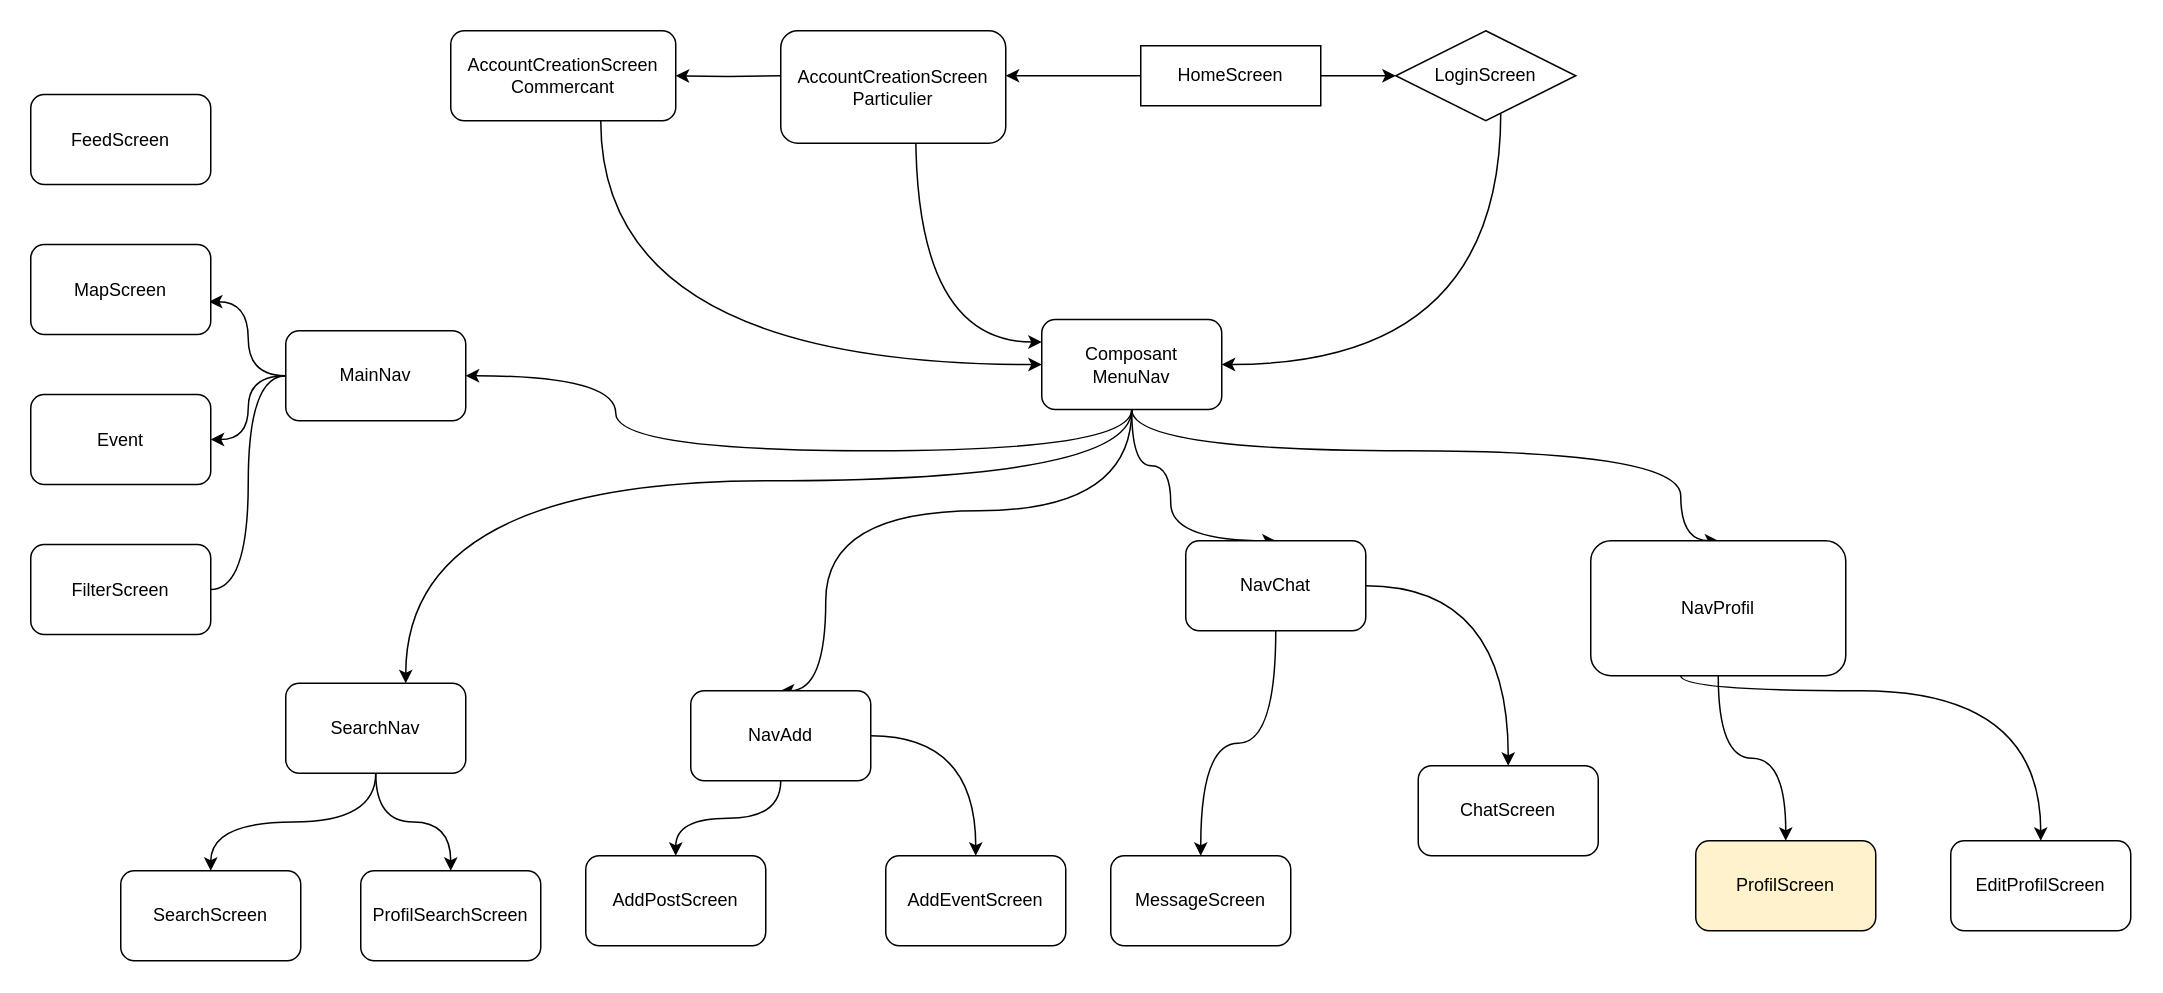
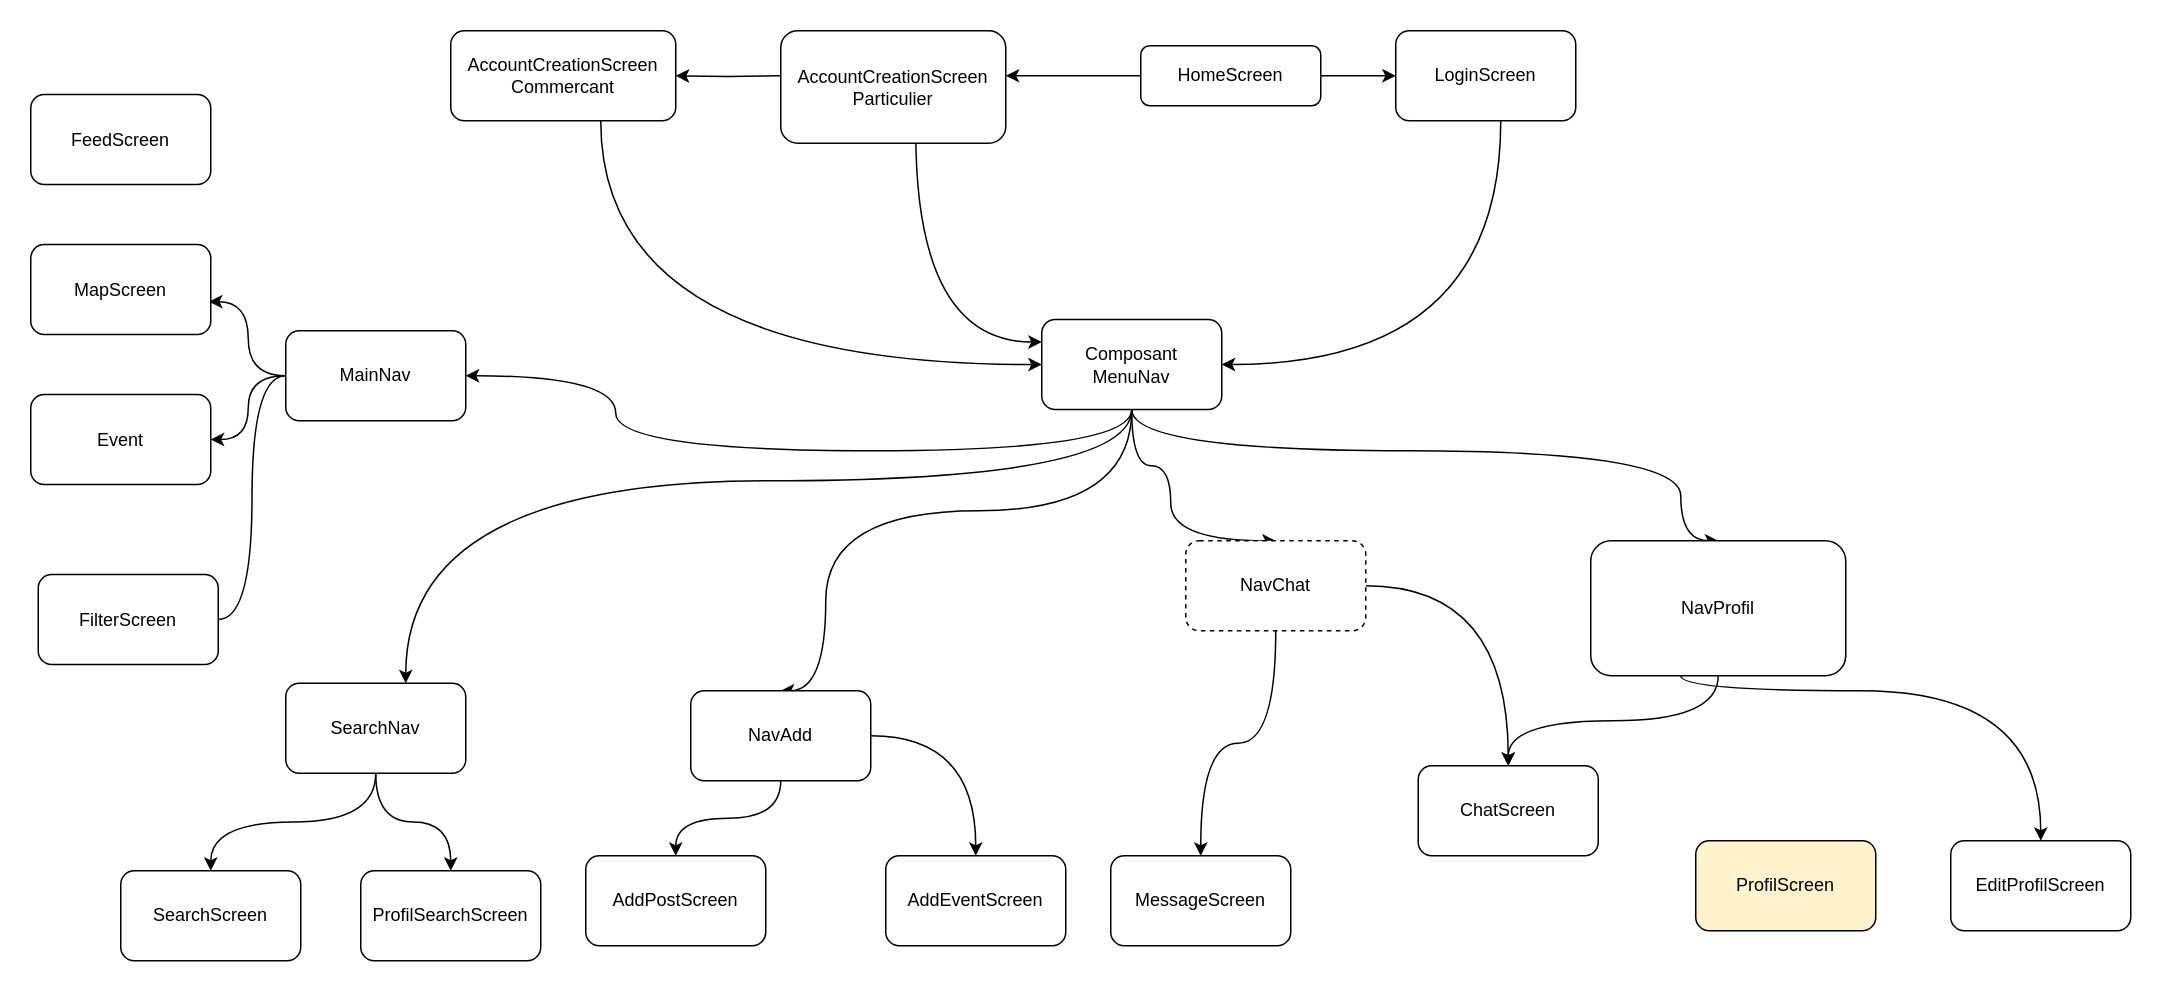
(1231, 76) -> (1231, 76)
(1486, 76) -> (1486, 76)
(1276, 586) -> (1276, 586)
(121, 590) -> (128, 620)
(1749, 758) -> (1621, 721)
